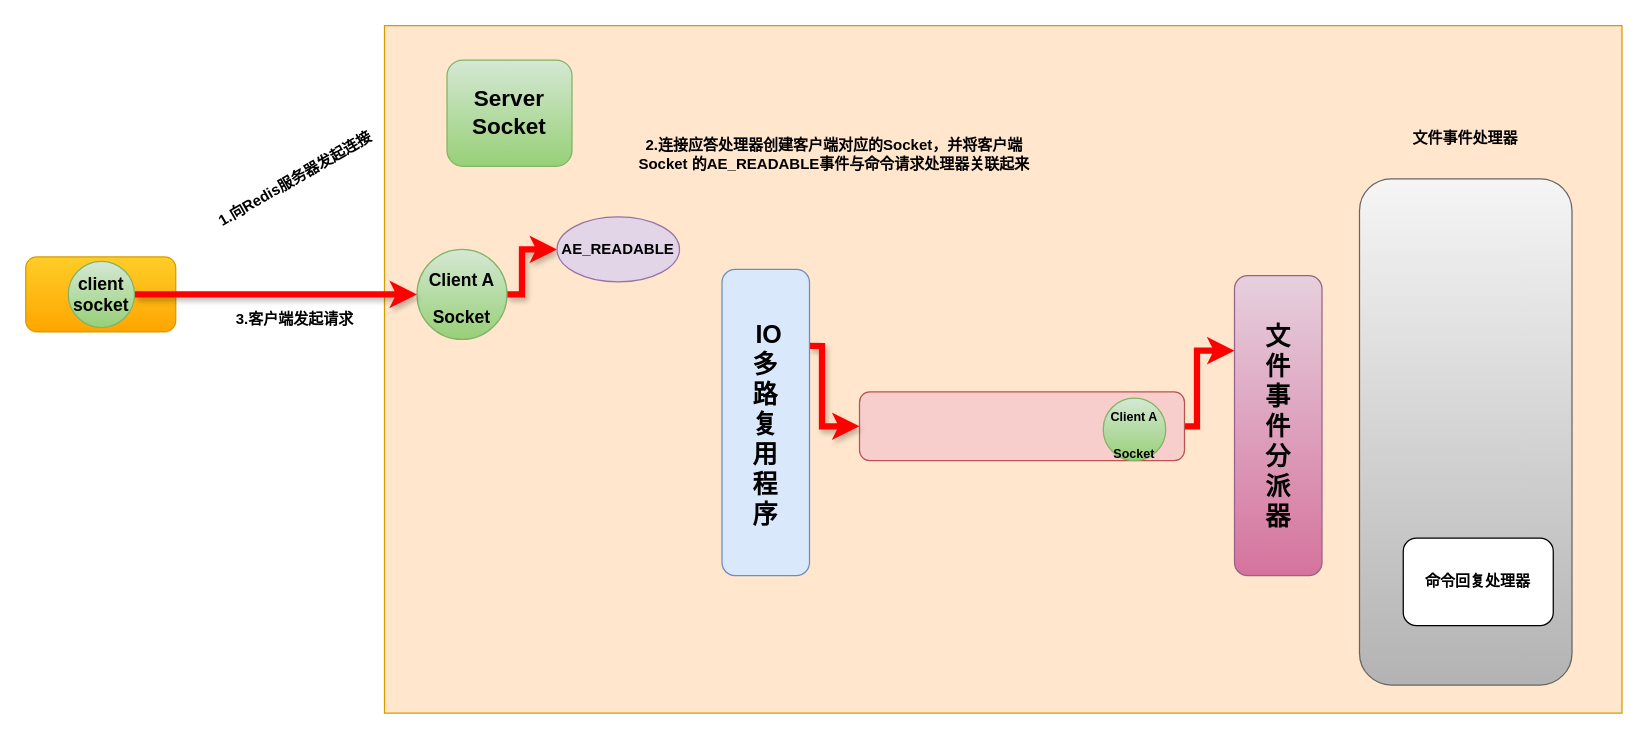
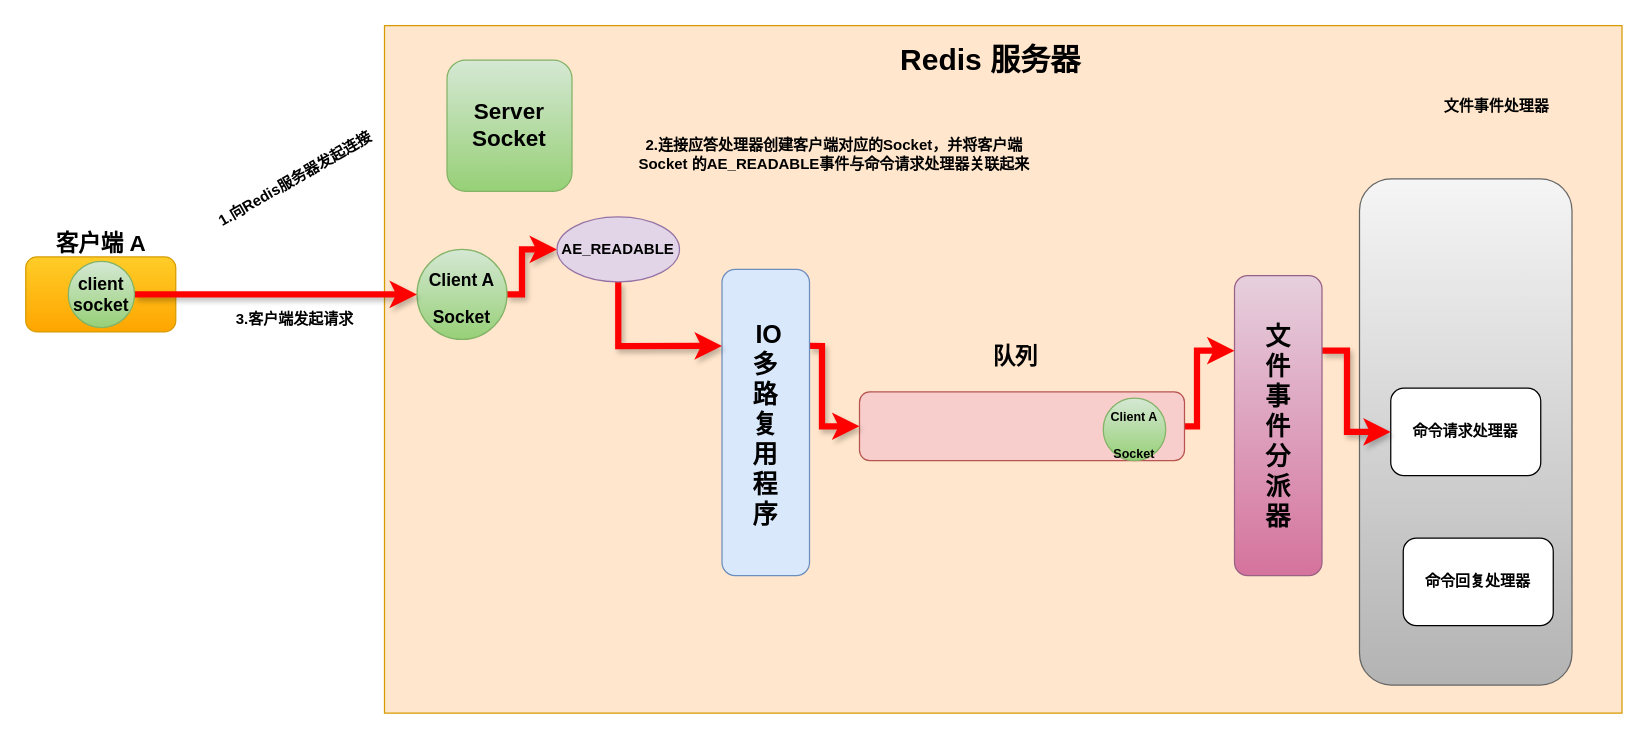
none -> (991, 60)
(509, 113) -> (509, 126)
(1466, 138) -> (1497, 107)
none -> (101, 244)
none -> (629, 346)
none -> (1016, 357)
none -> (1347, 392)
none -> (1466, 432)
